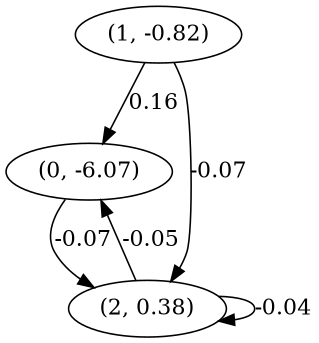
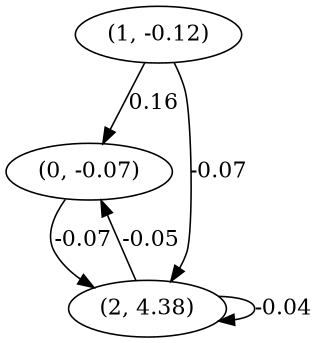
(159, 35) -> (159, 35)
(89, 172) -> (89, 172)
(147, 309) -> (147, 309)
